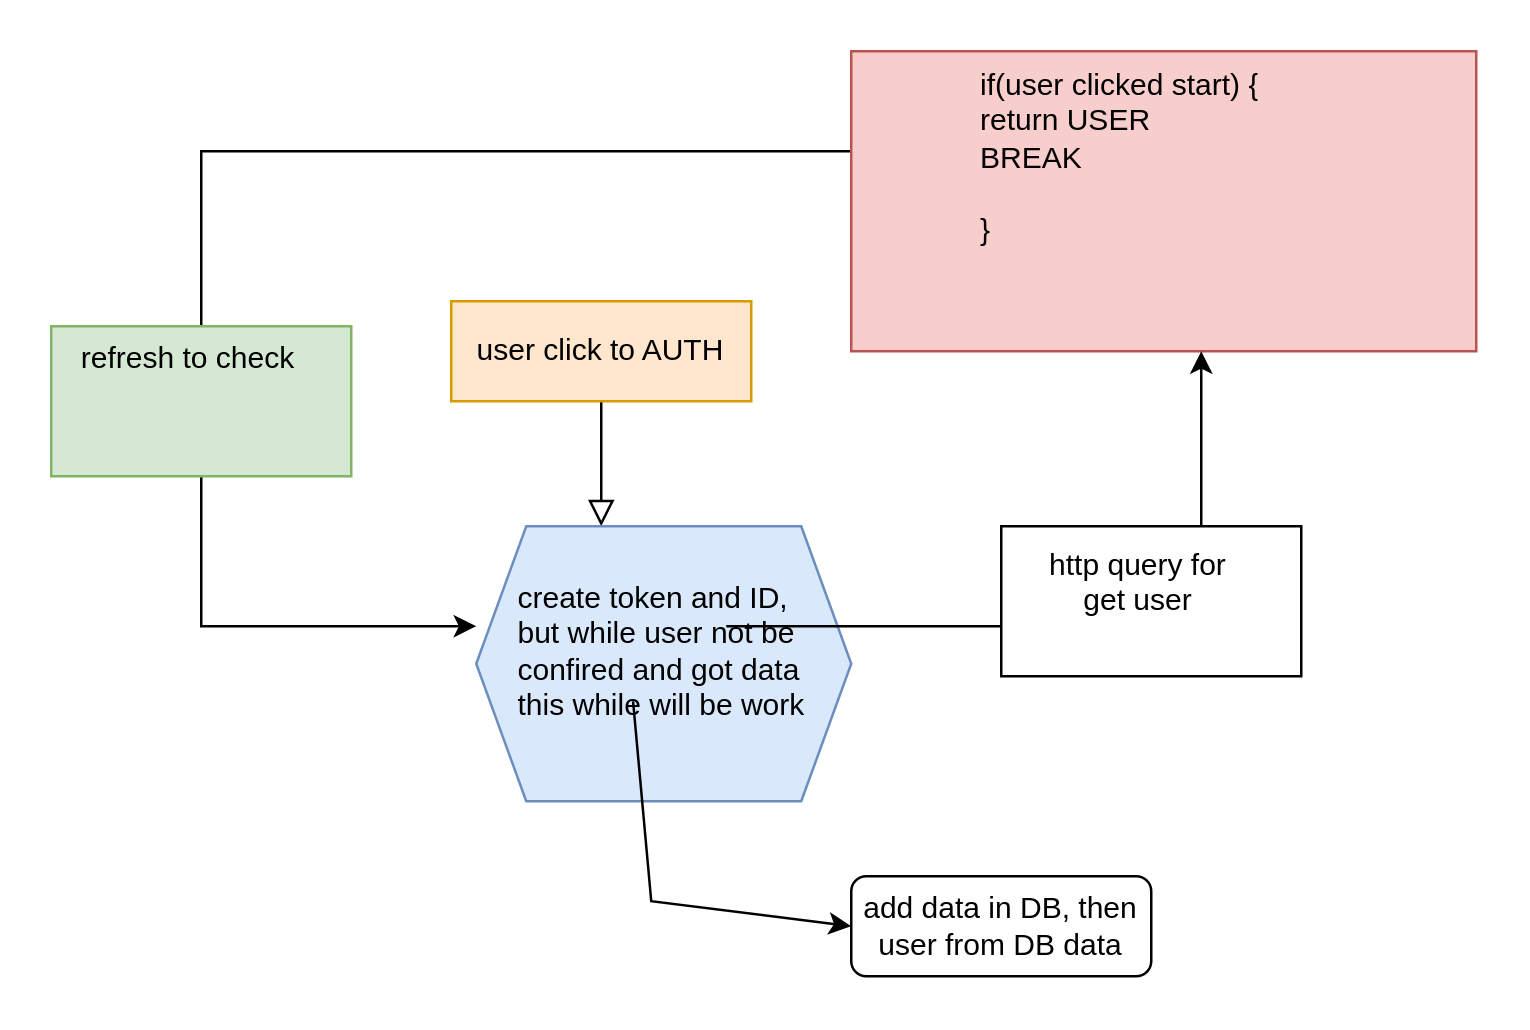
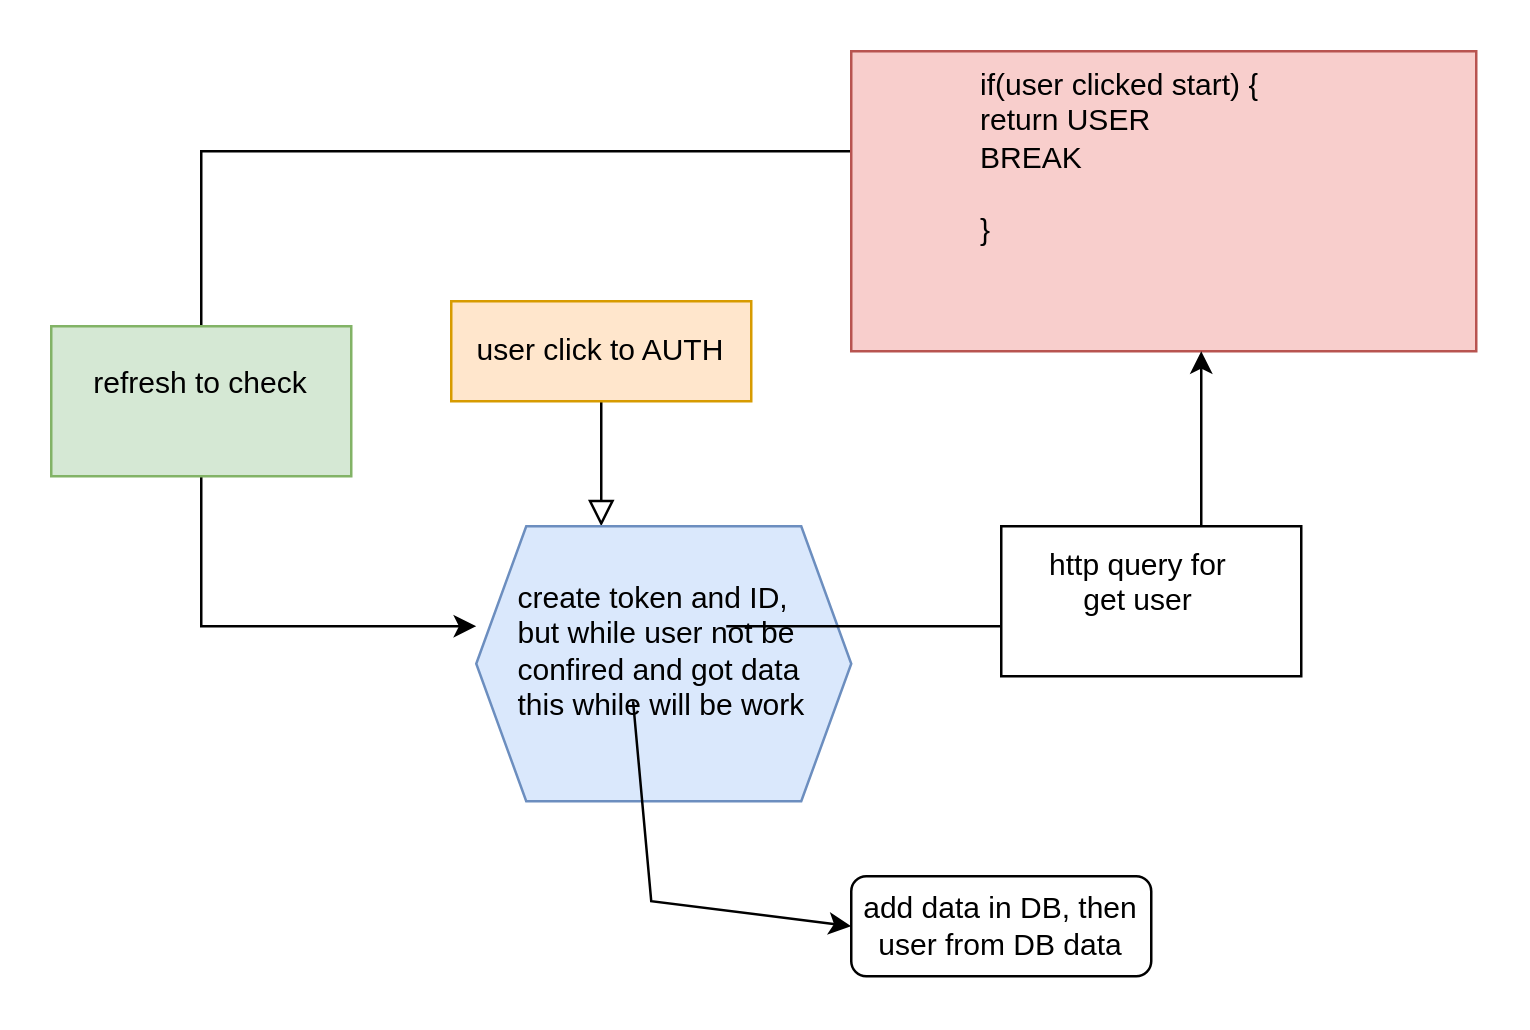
(189, 376) -> (201, 401)
